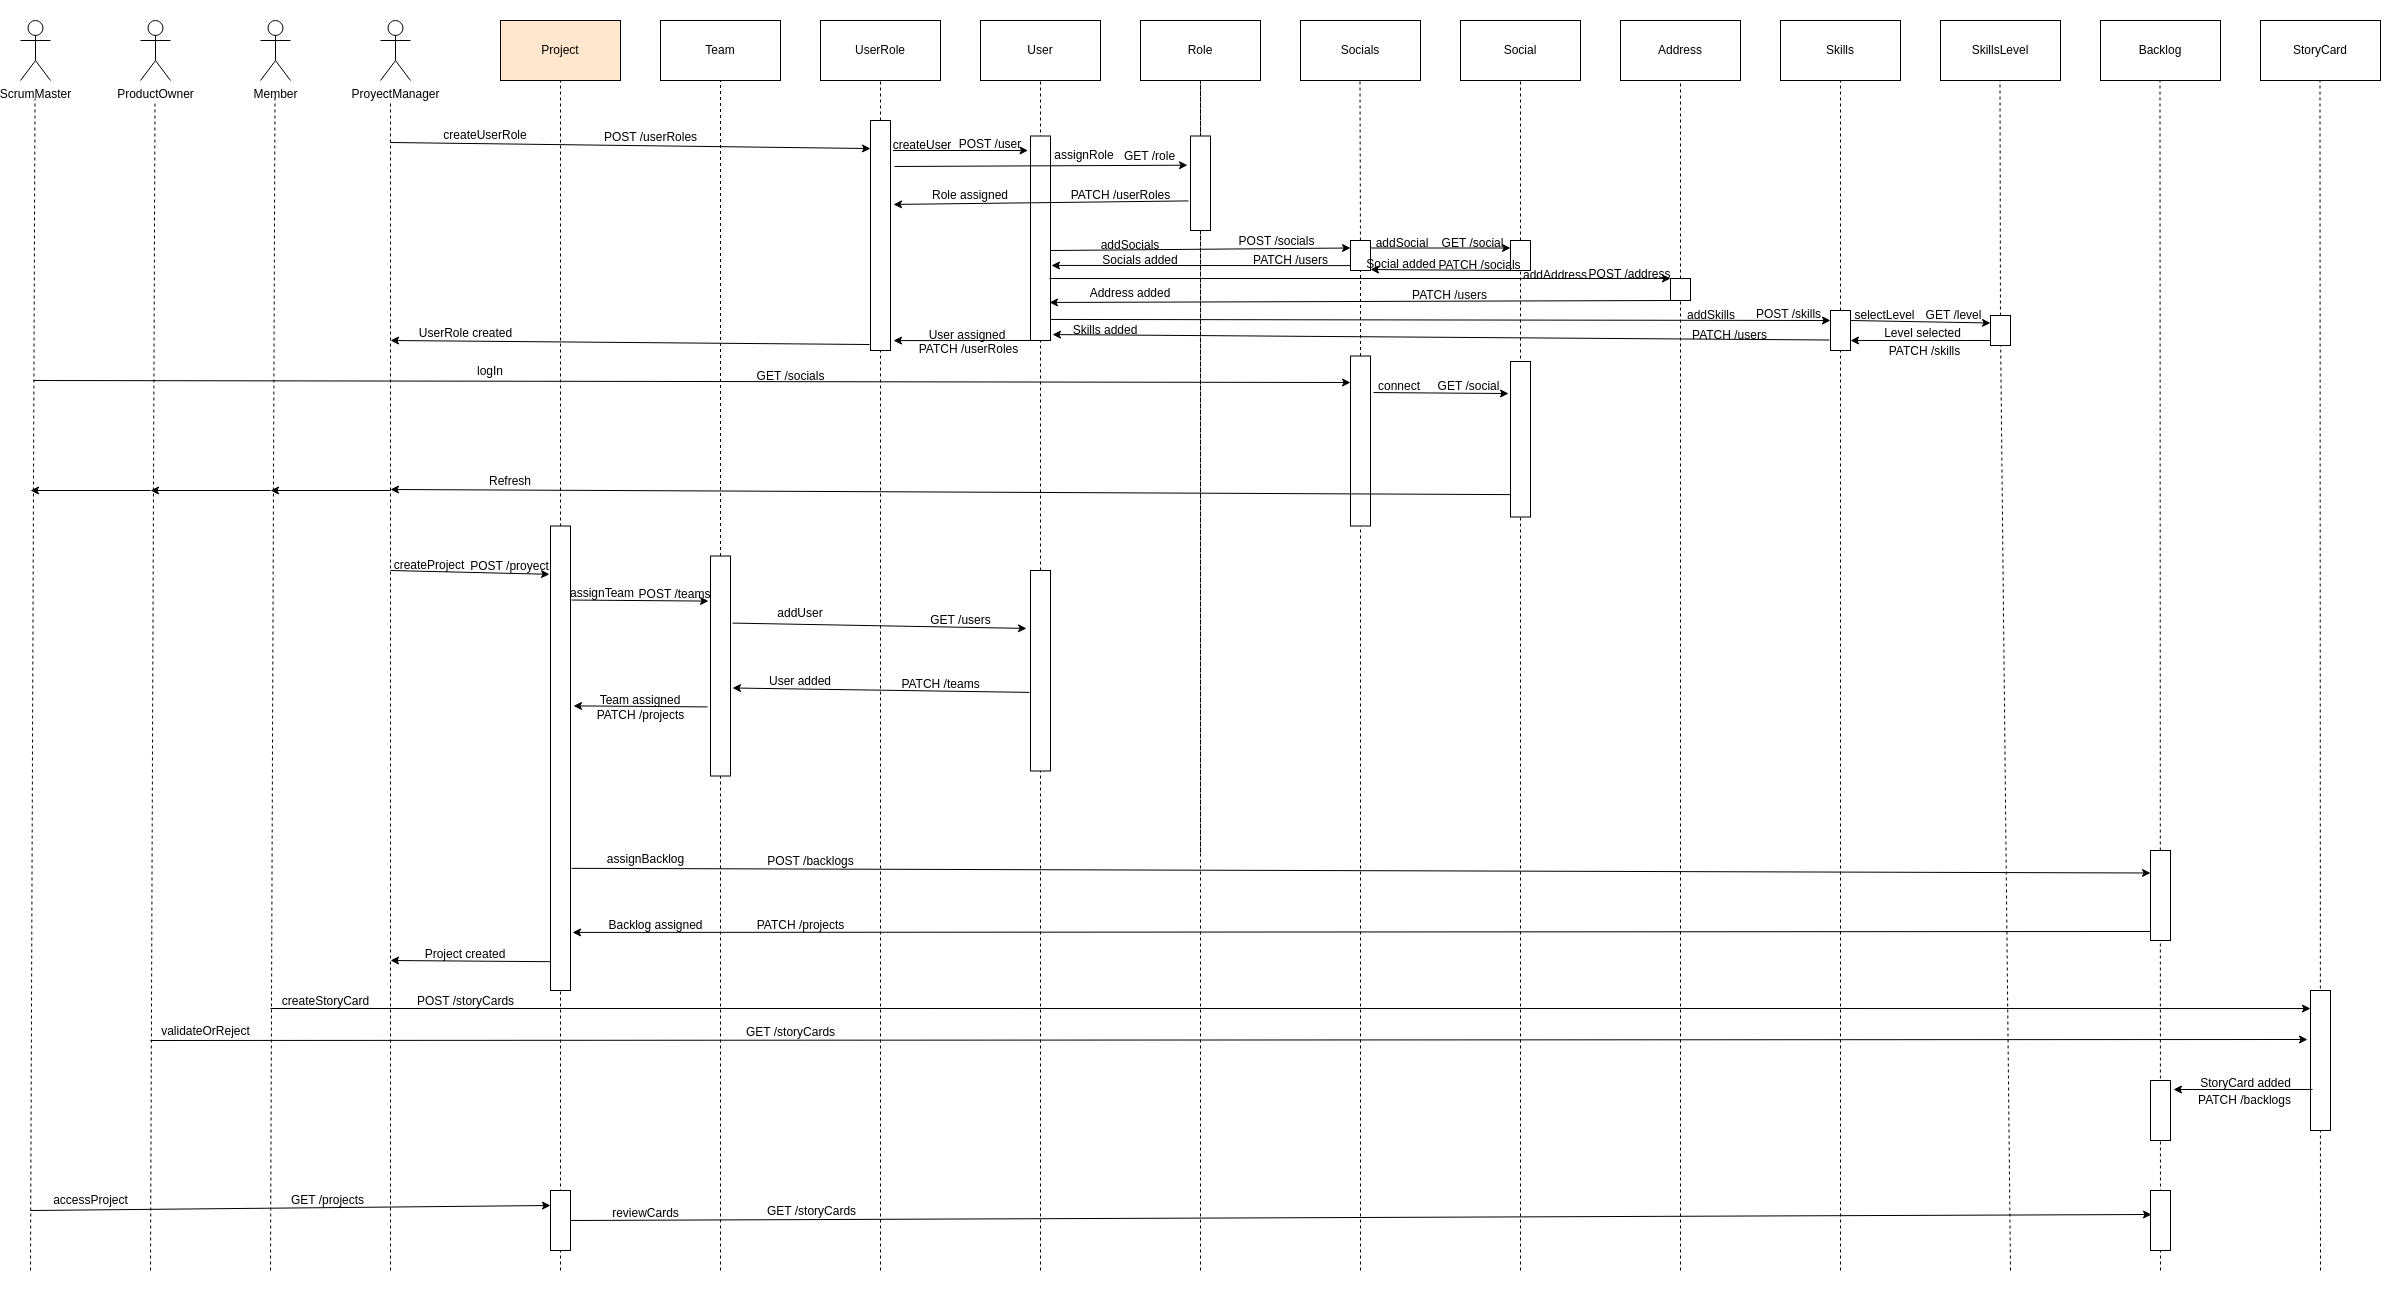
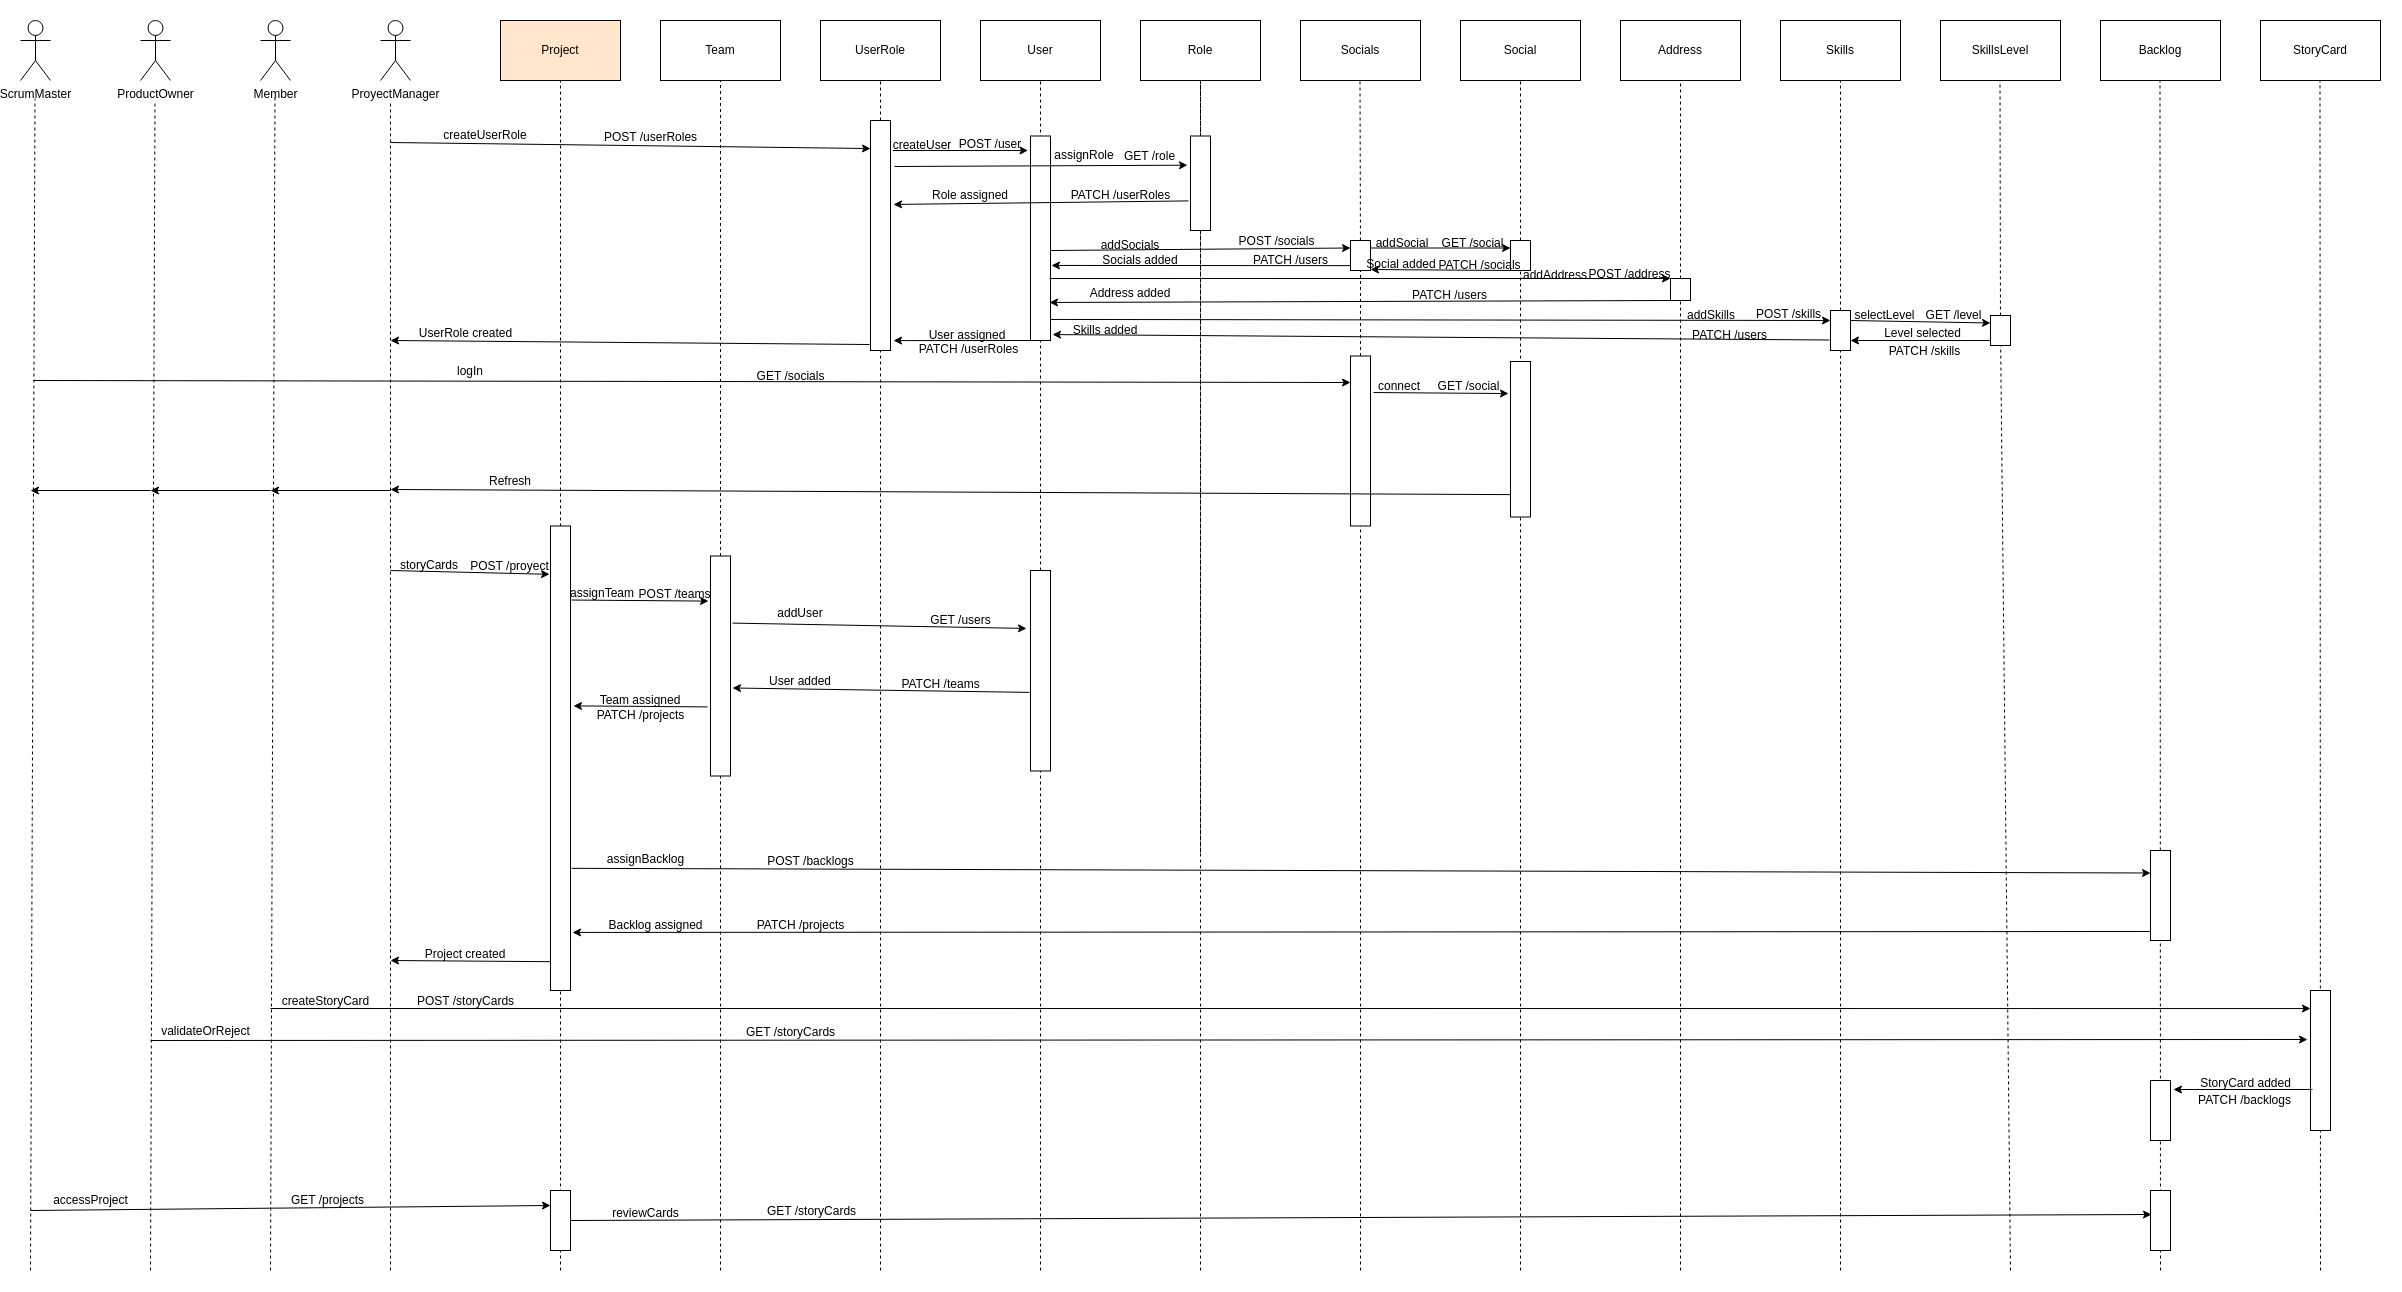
(491, 371) -> (471, 371)
(430, 566) -> (430, 566)
